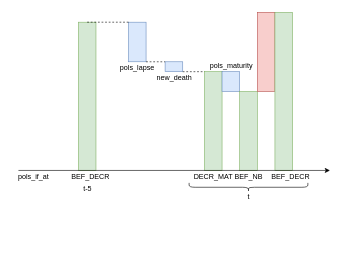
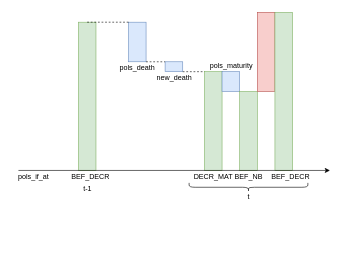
(137, 68) -> (137, 68)
(88, 189) -> (88, 189)
